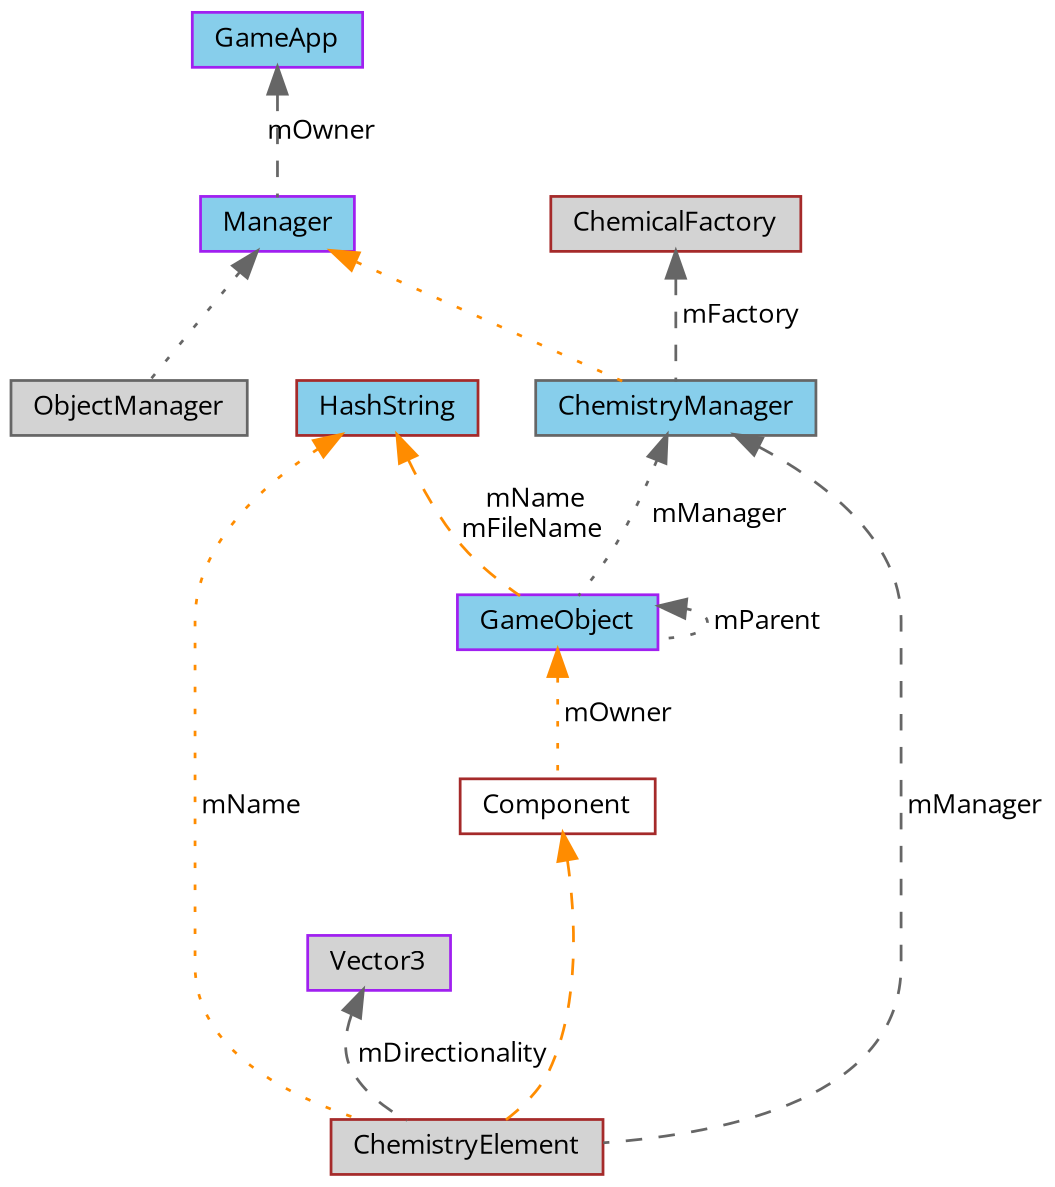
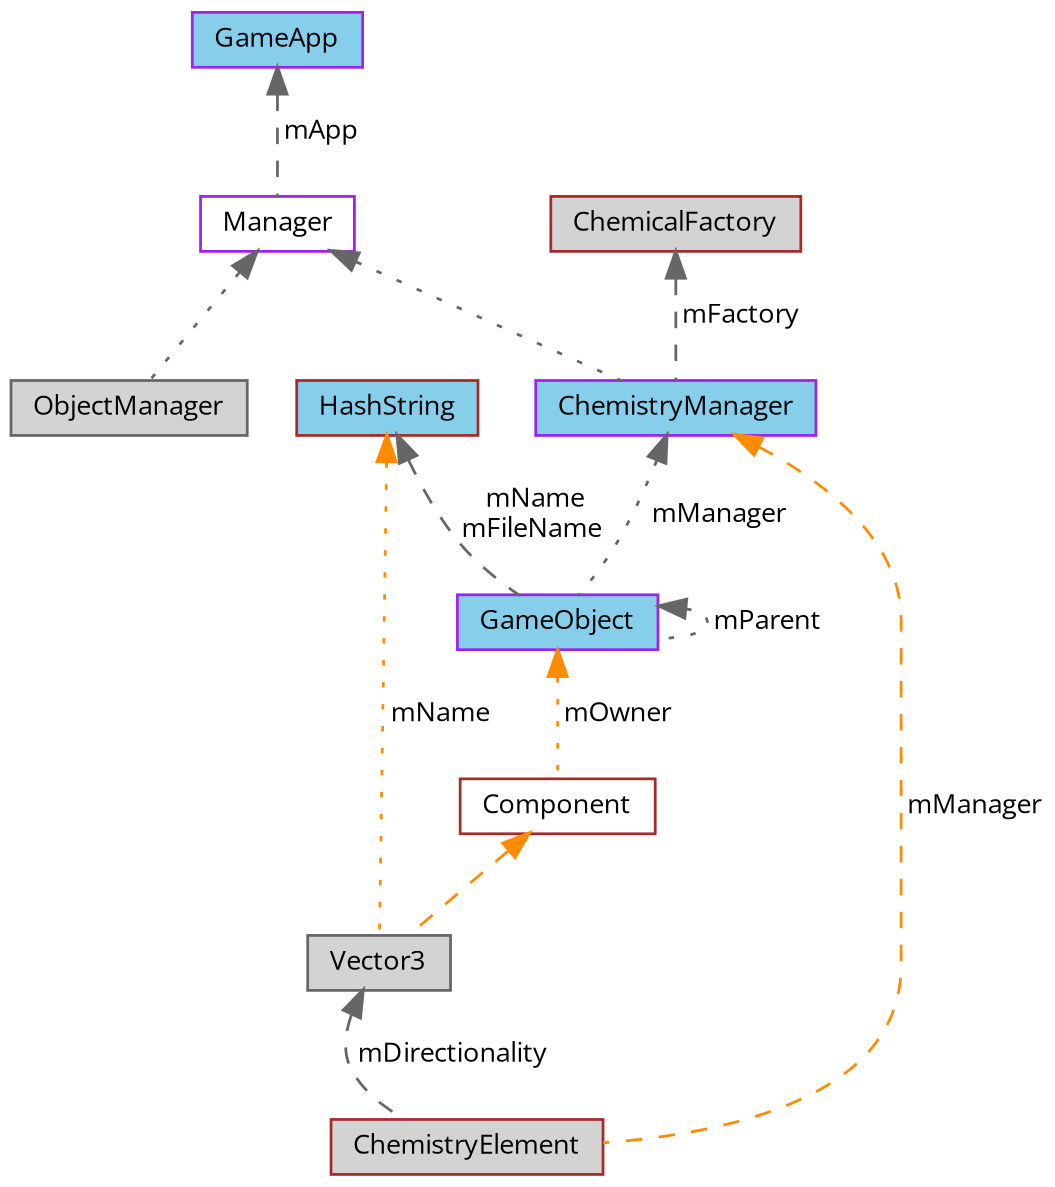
(319, 132) -> (319, 132)
(277, 224) -> (277, 224)
(490, 322) -> (490, 322)
(676, 408) -> (676, 408)
(454, 536) -> (454, 536)
(195, 806) -> (383, 699)
(901, 865) -> (901, 865)
(379, 963) -> (379, 963)
(569, 1000) -> (458, 894)
